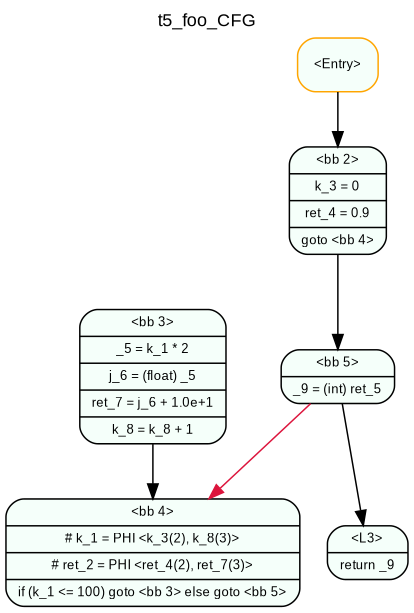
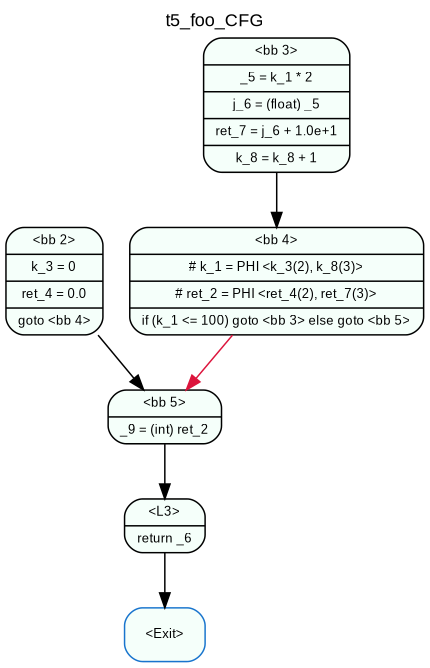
(338, 65) -> none
(338, 213) -> (54, 294)
(338, 389) -> (165, 430)
(265, 446) -> (214, 357)
(368, 565) -> (165, 538)
none -> (165, 635)
